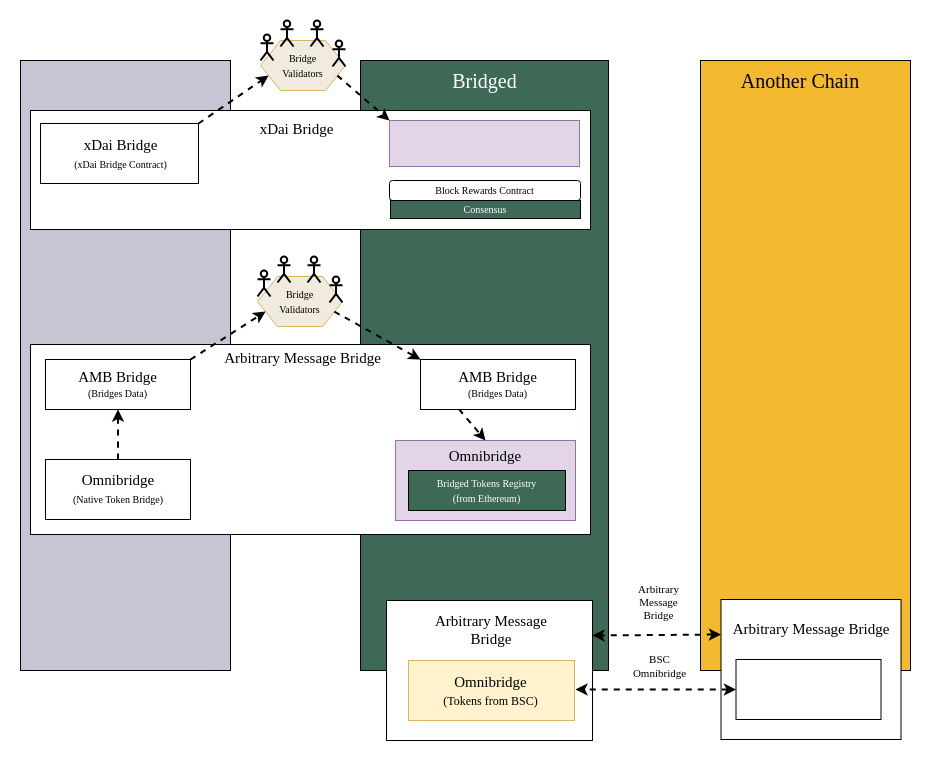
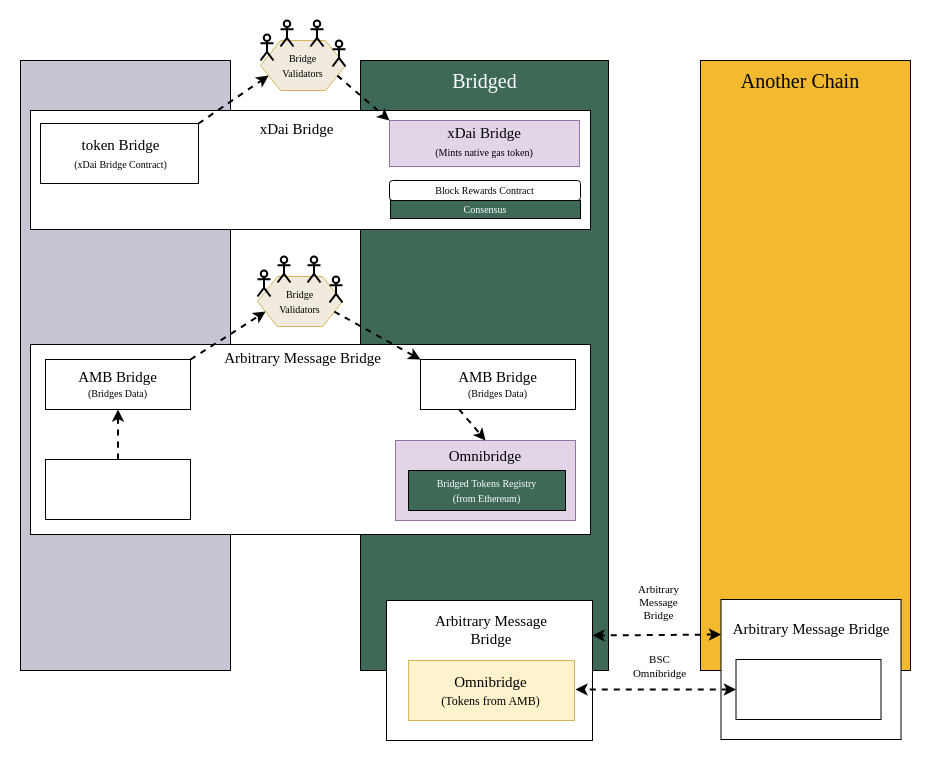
none -> (485, 141)
(121, 154) -> (121, 154)
(118, 489) -> none
(491, 691) -> (491, 691)
